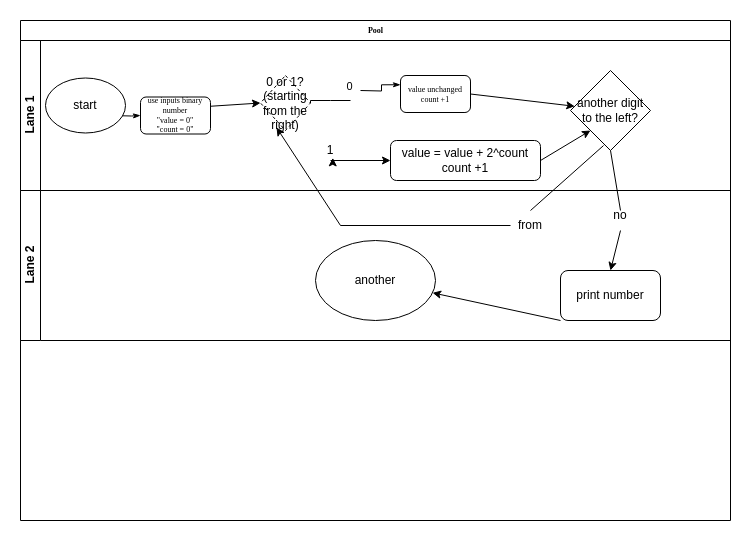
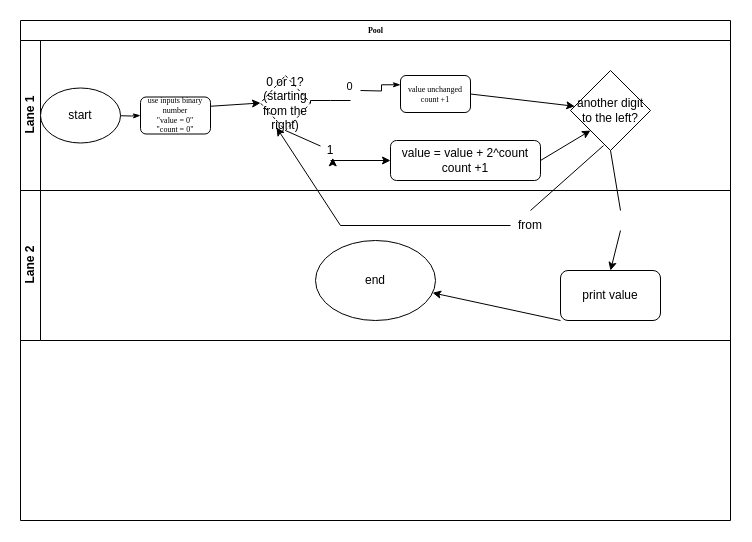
(86, 106) -> (81, 116)
none -> (303, 138)
(621, 216) -> none
(376, 281) -> (376, 281)
(611, 296) -> (611, 296)
